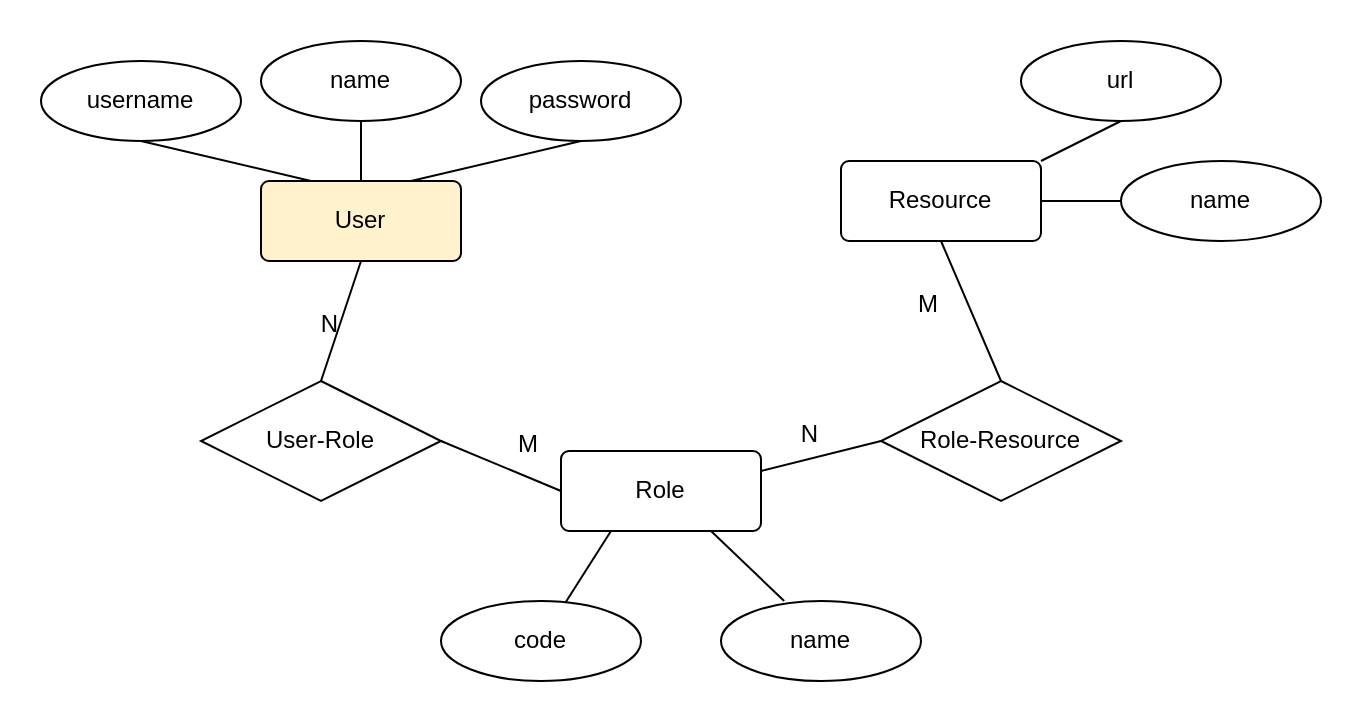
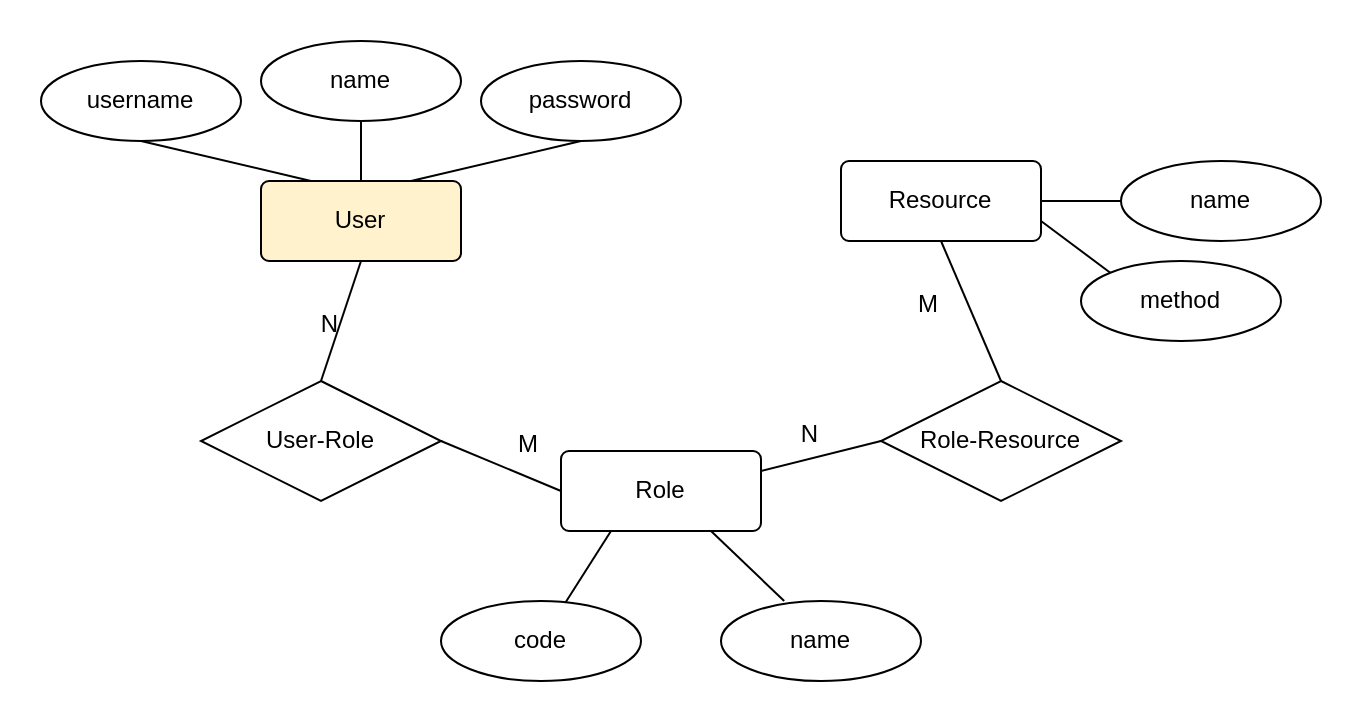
(1121, 81) -> none
(1081, 141) -> none
none -> (1076, 247)
none -> (1181, 301)
